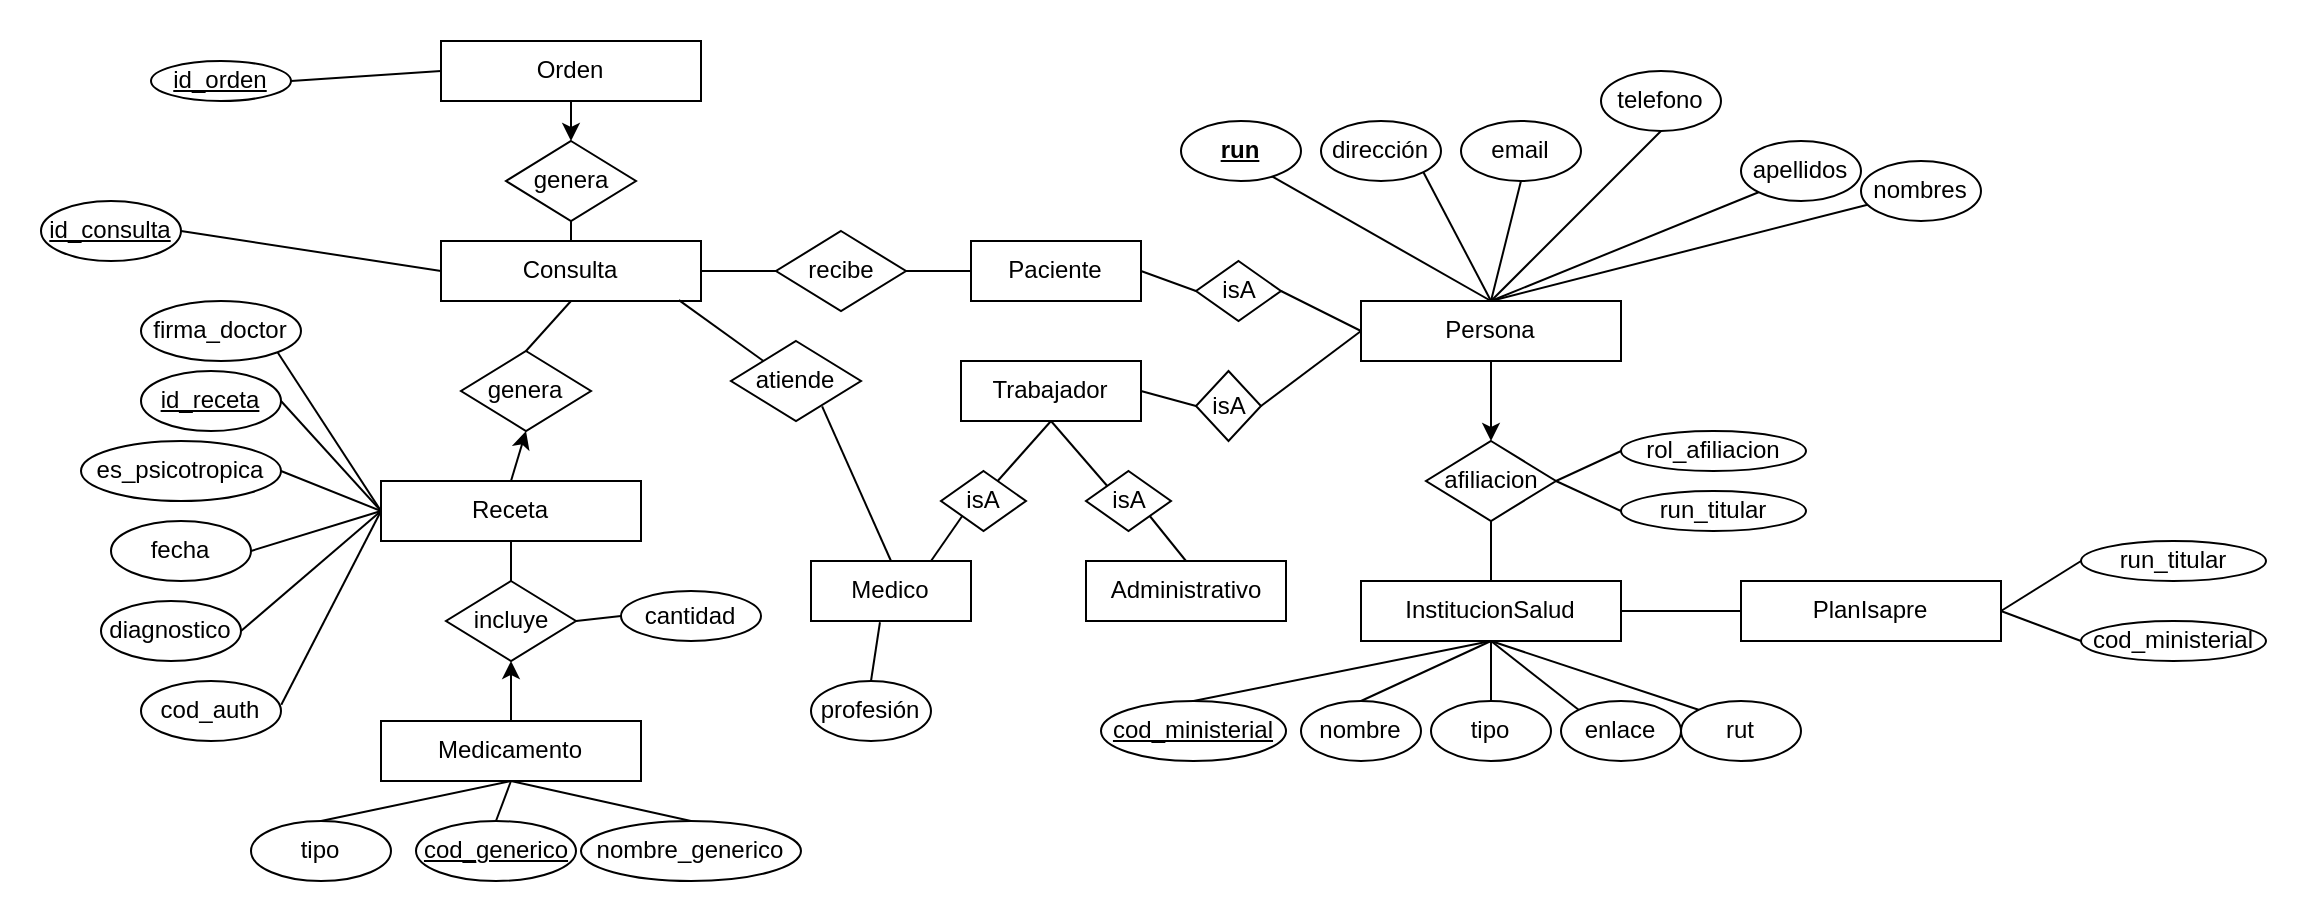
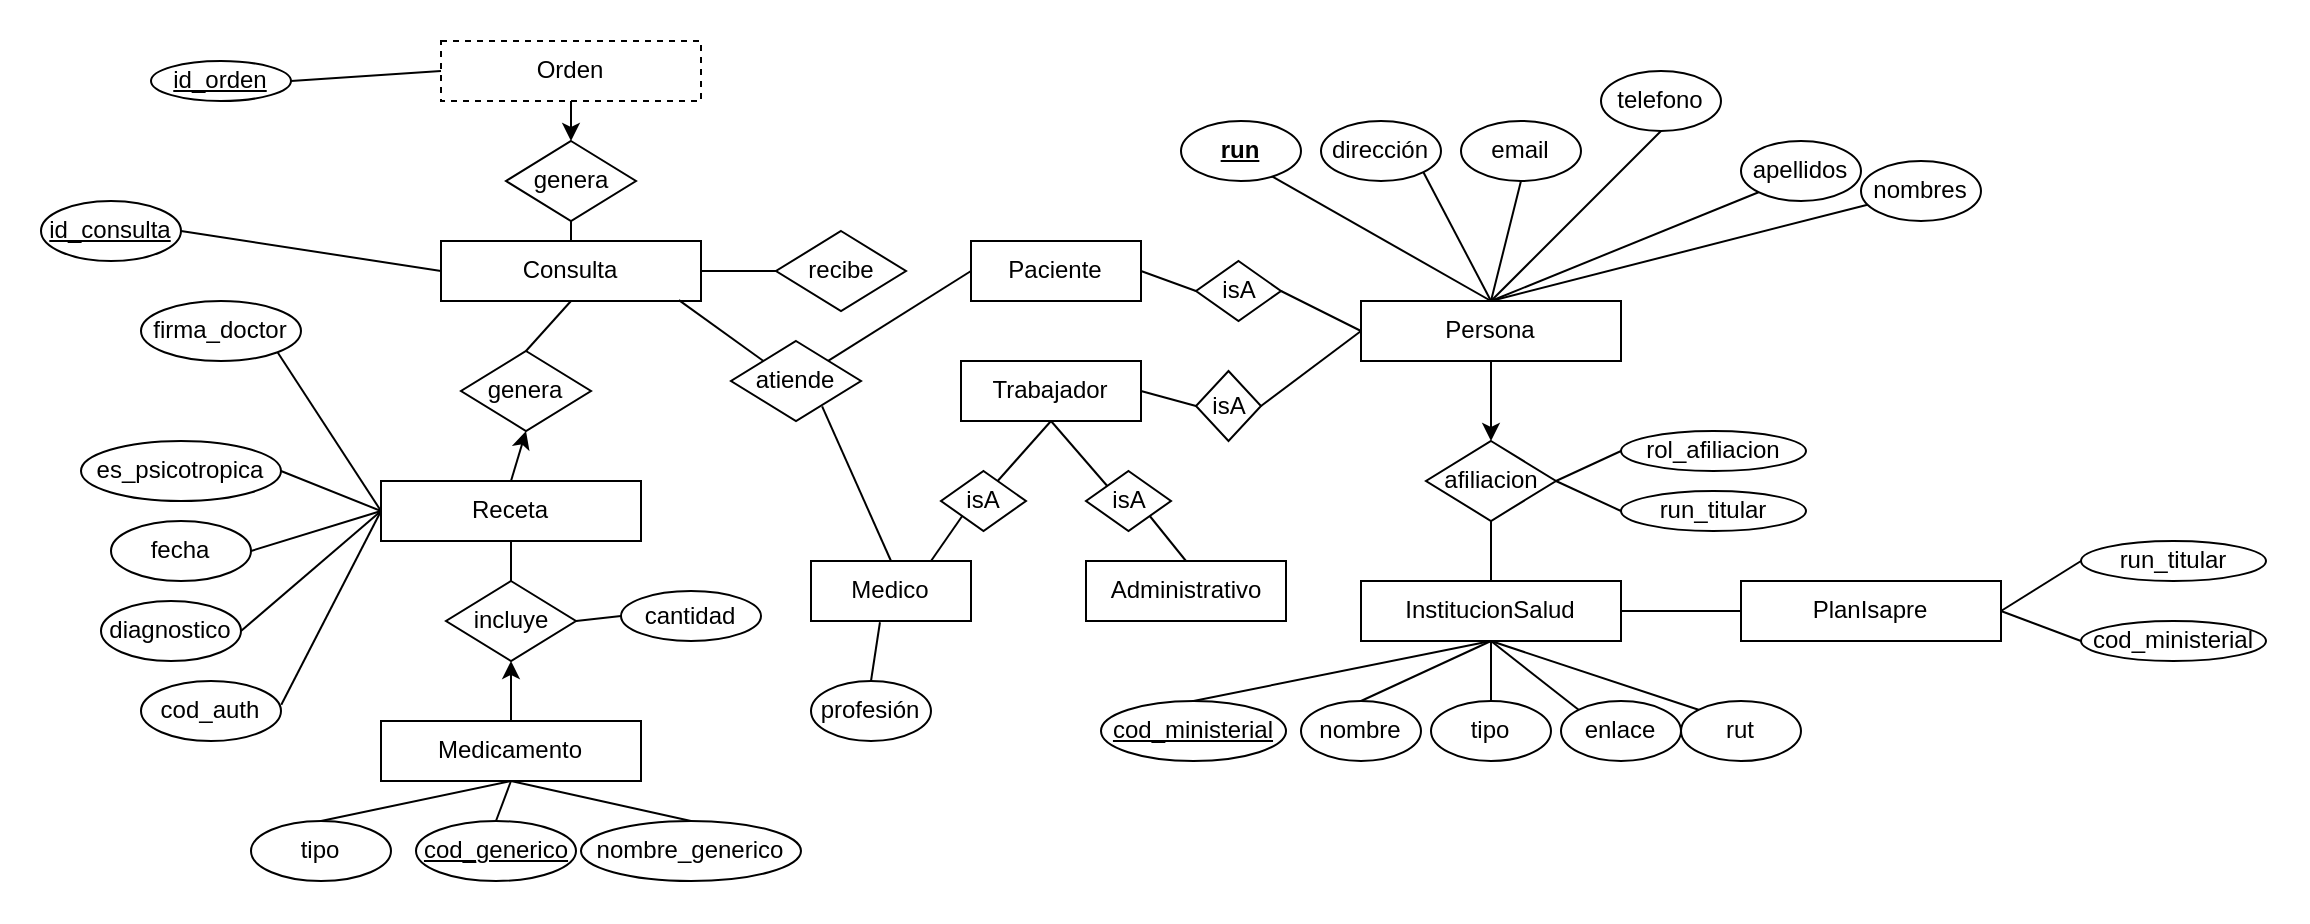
(571, 71) -> (571, 71)
(939, 271) -> (900, 316)
(211, 401) -> none
(324, 449) -> none
